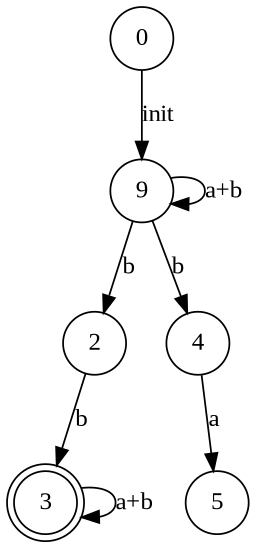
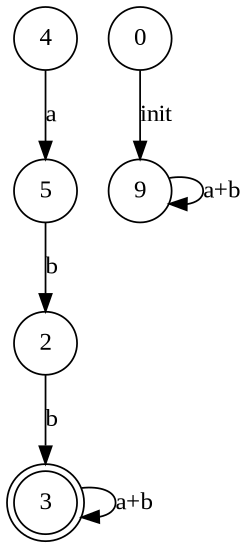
(121, 258) -> (46, 258)
(167, 258) -> none
